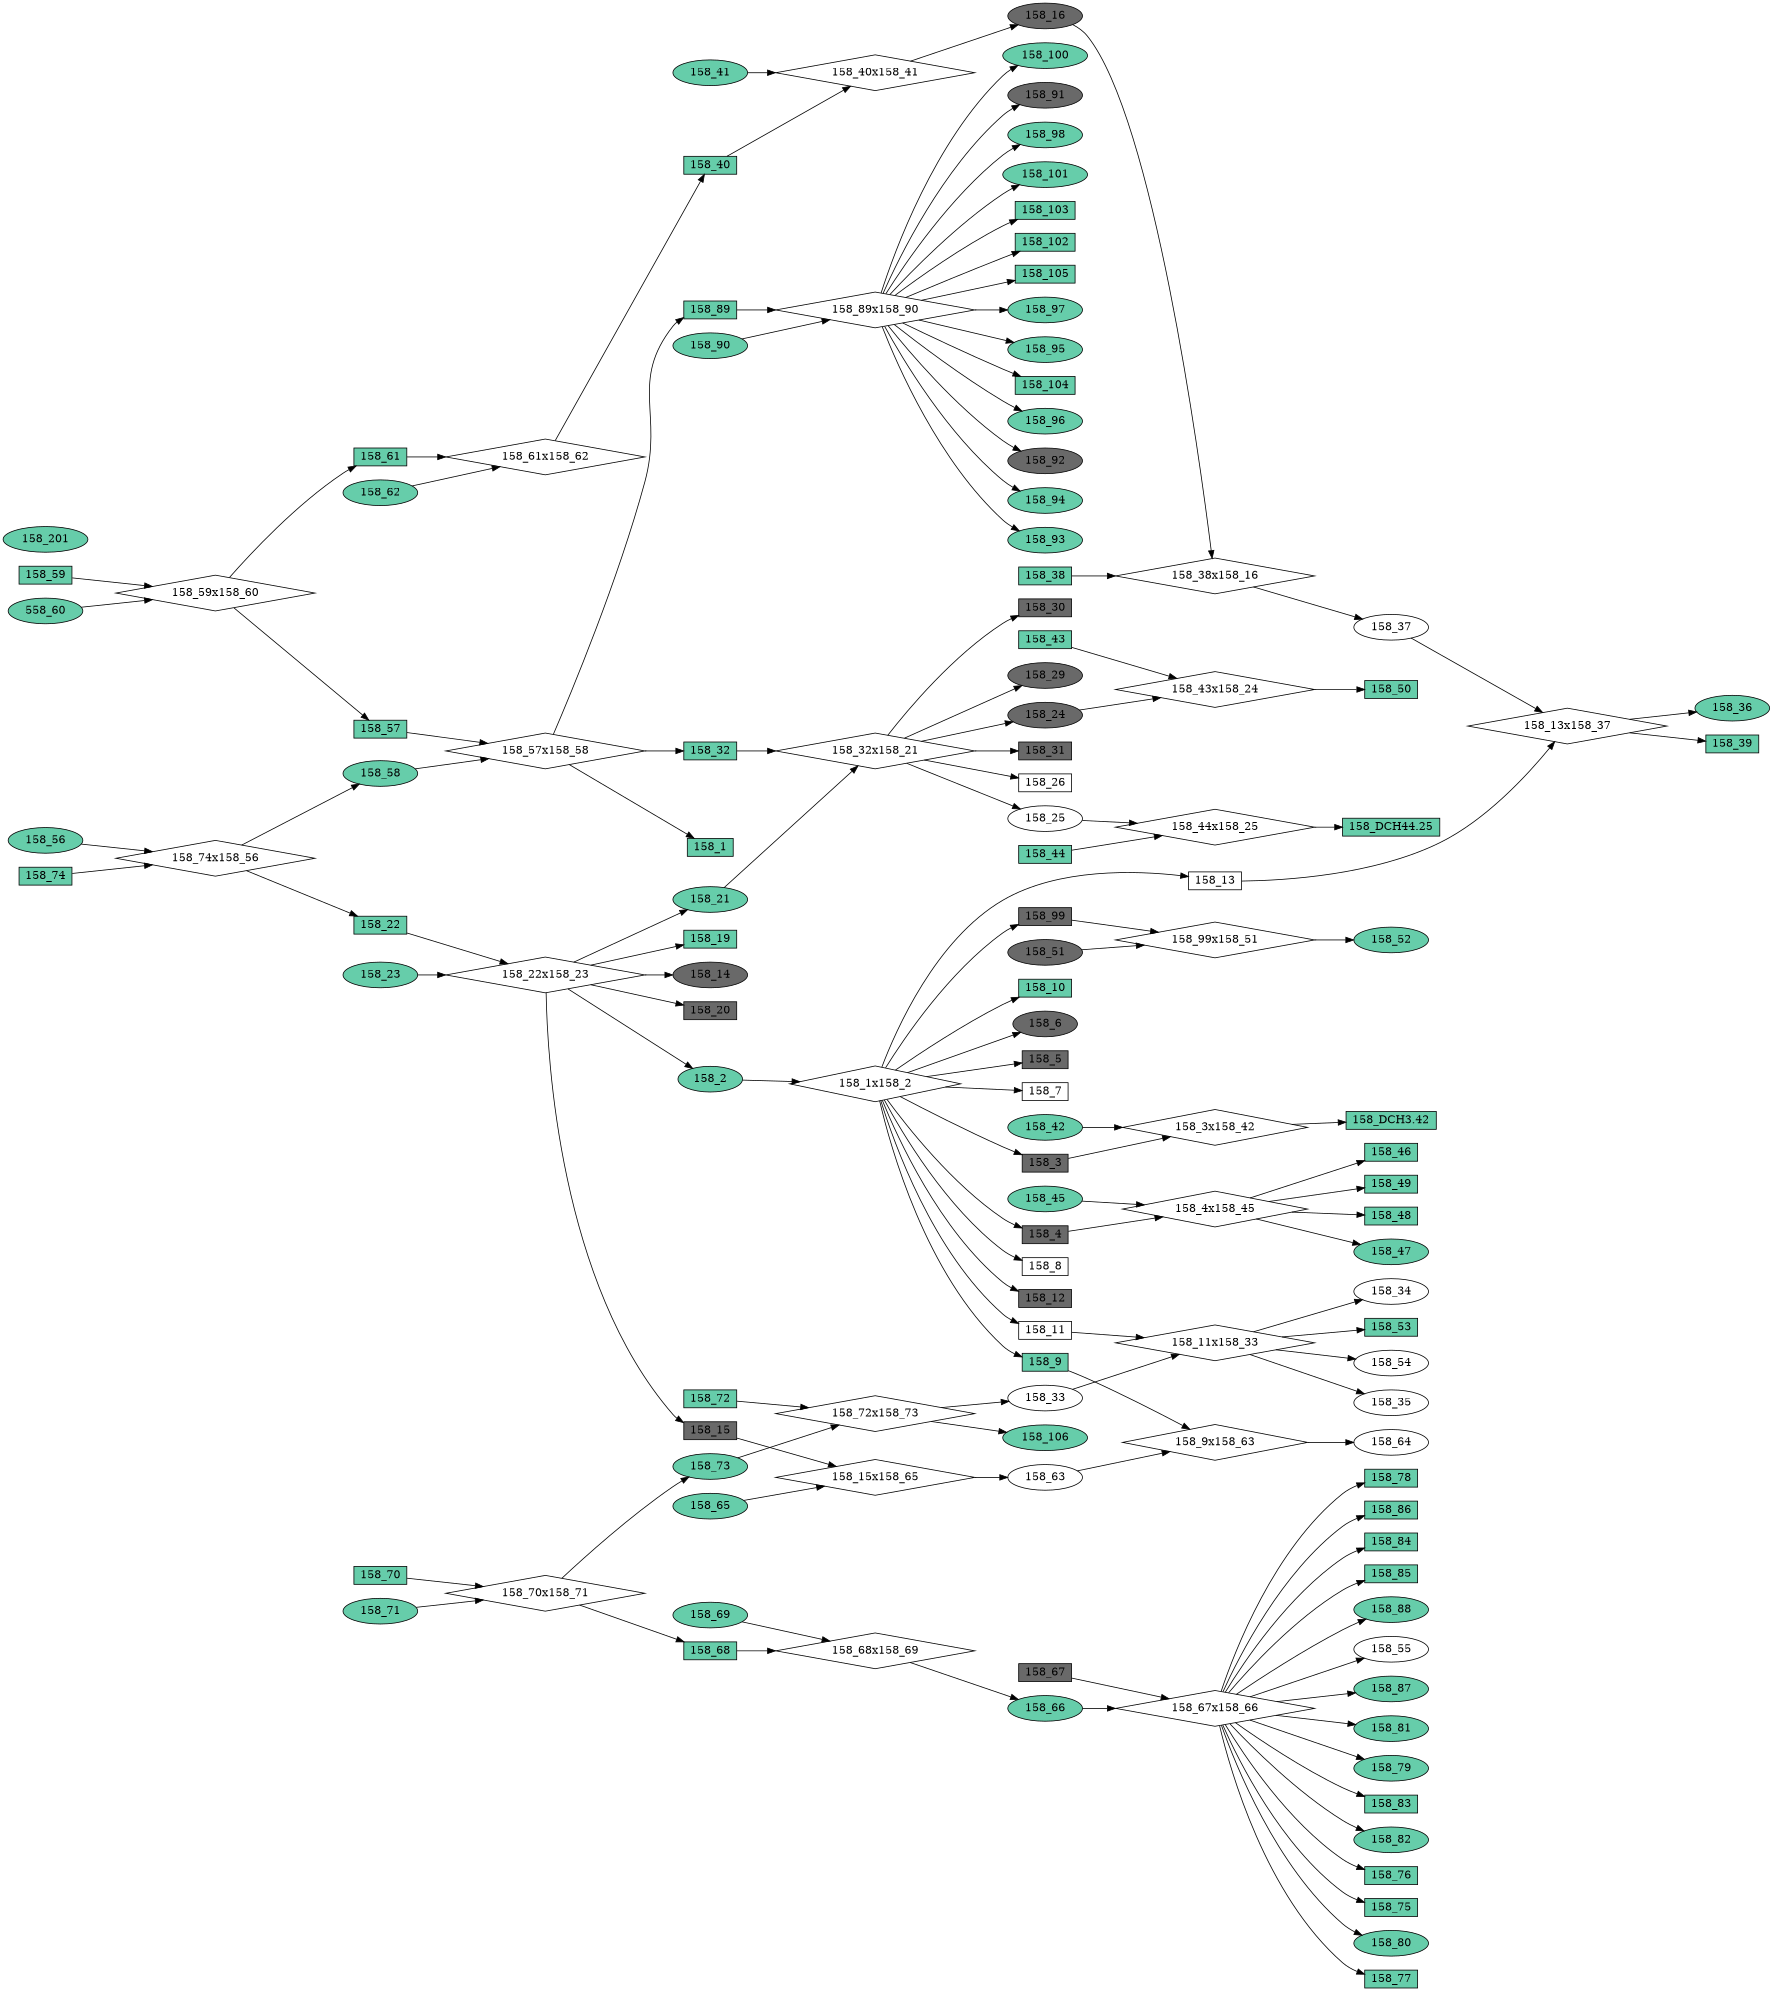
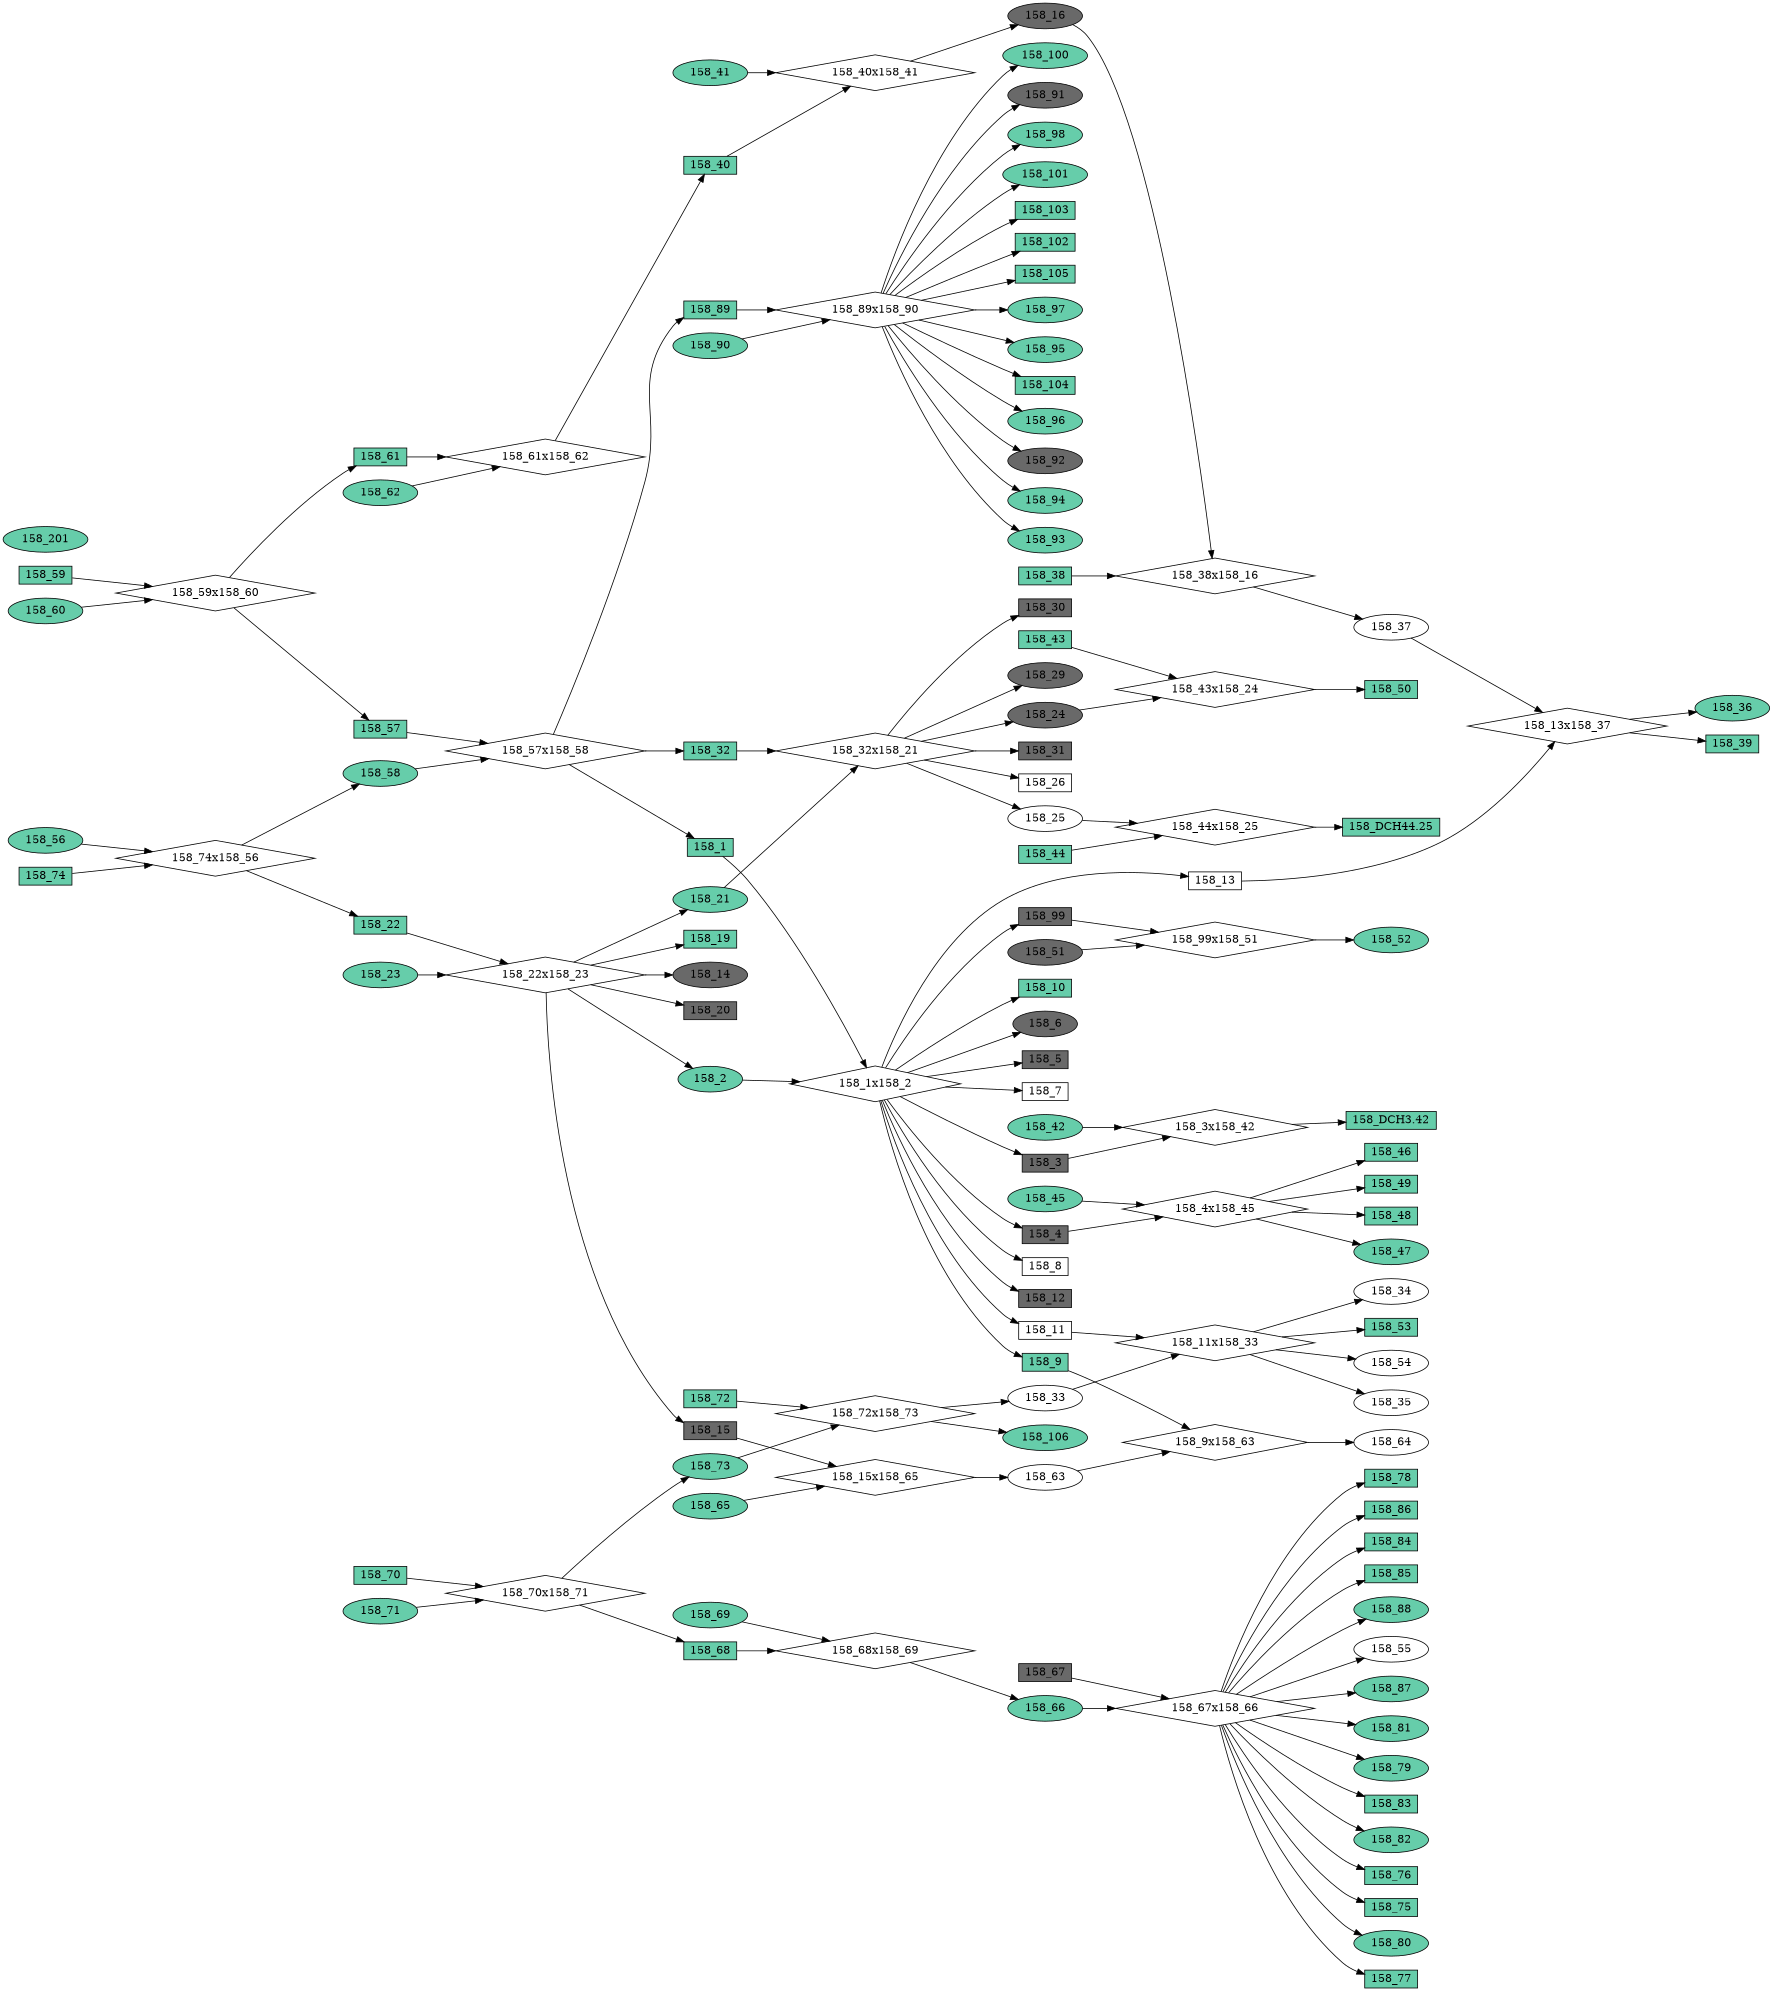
(46, 611) -> (46, 611)
none -> (801, 953)
